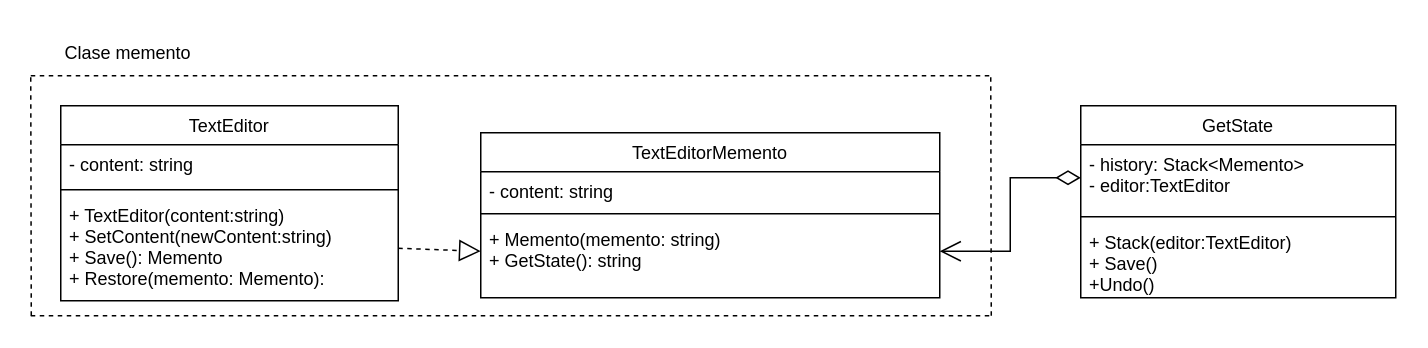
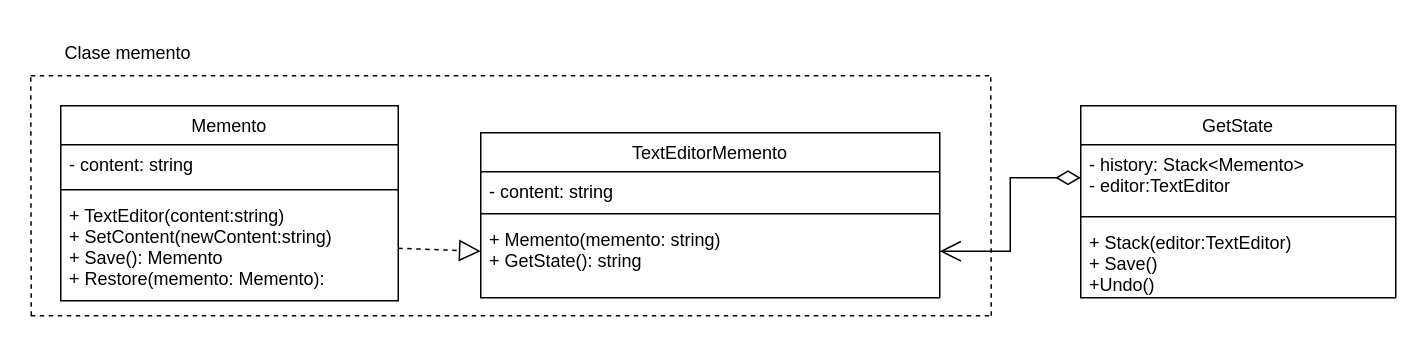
(229, 126) -> (229, 126)
